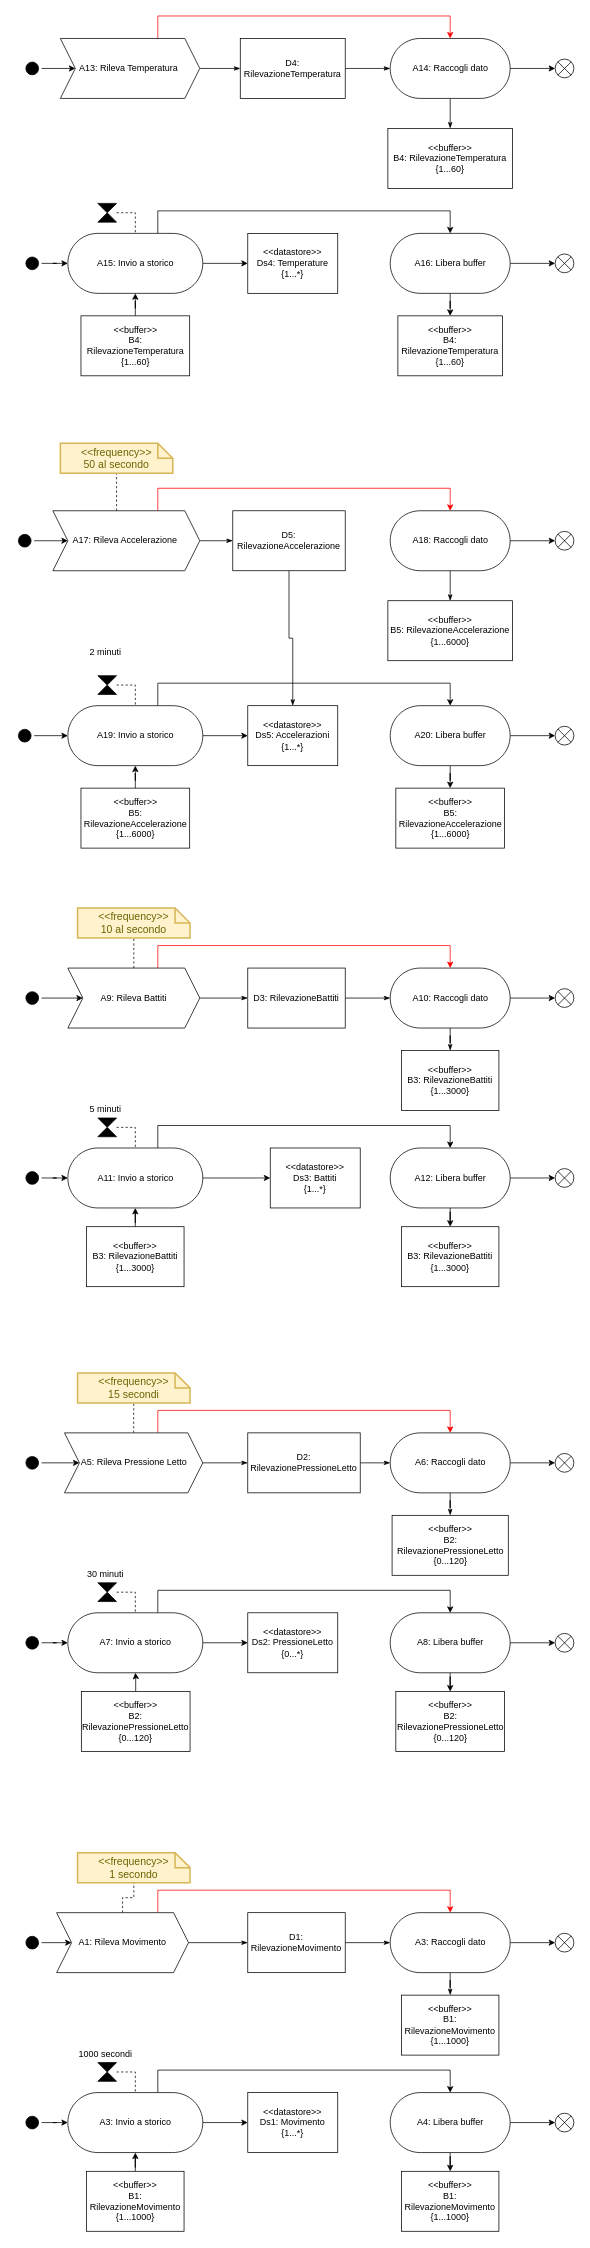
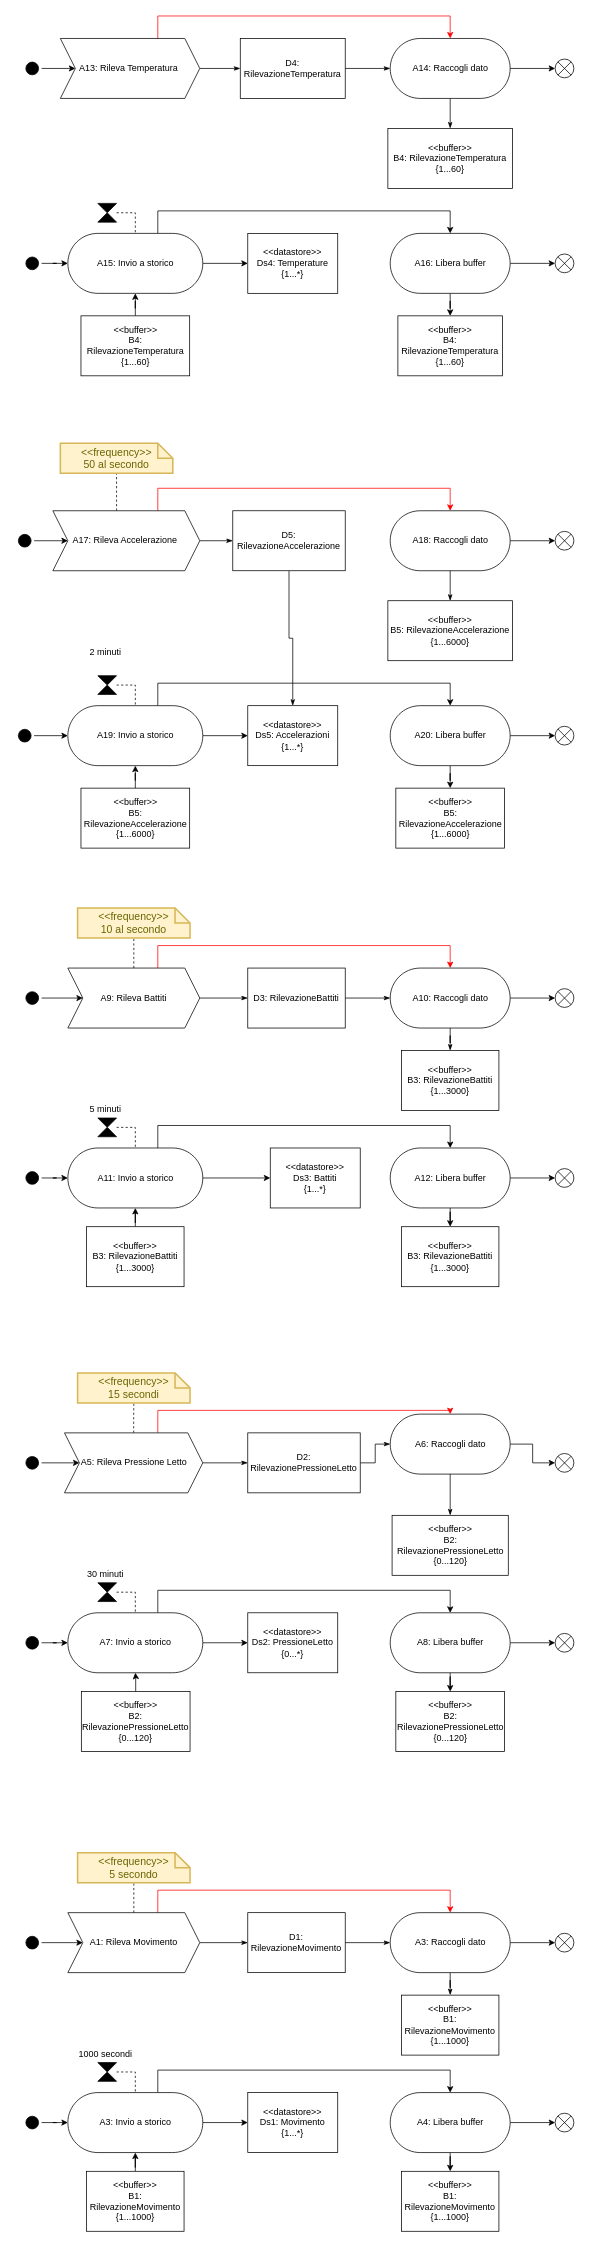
(450, 1463) -> (450, 1444)
(134, 1868) -> (134, 1868)
(123, 1943) -> (134, 1943)
